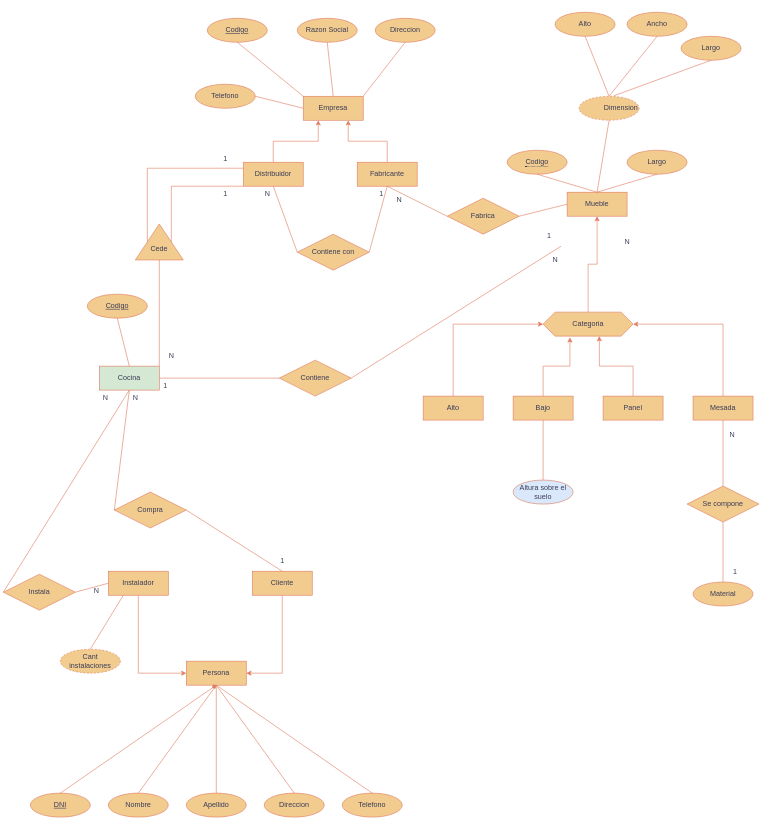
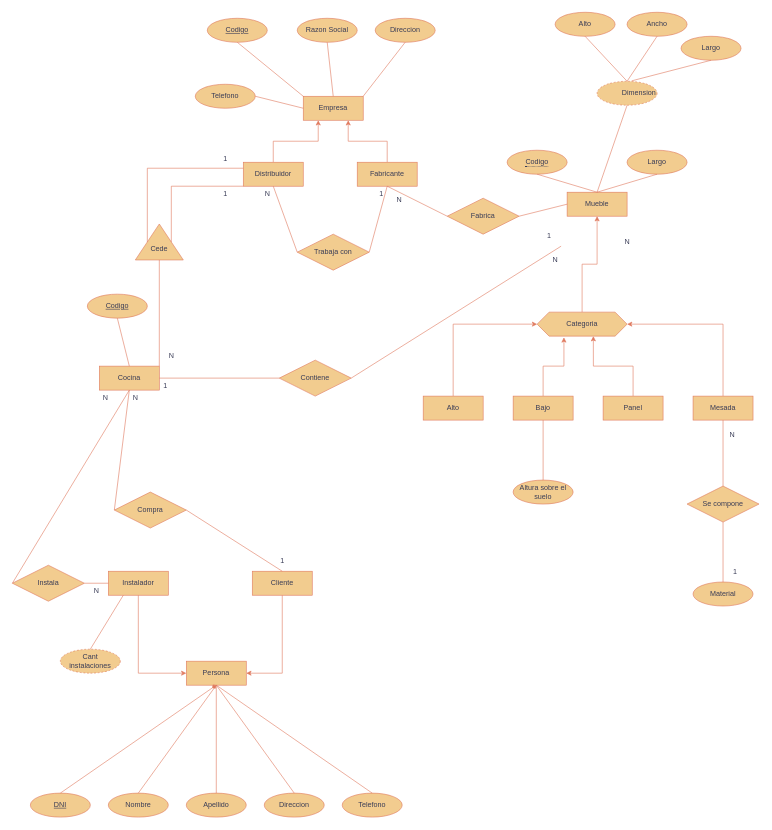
(609, 108) -> (627, 93)
(333, 252) -> (333, 252)
(588, 324) -> (582, 324)
(129, 378) -> (129, 378)
(543, 492) -> (543, 492)
(39, 593) -> (48, 584)
